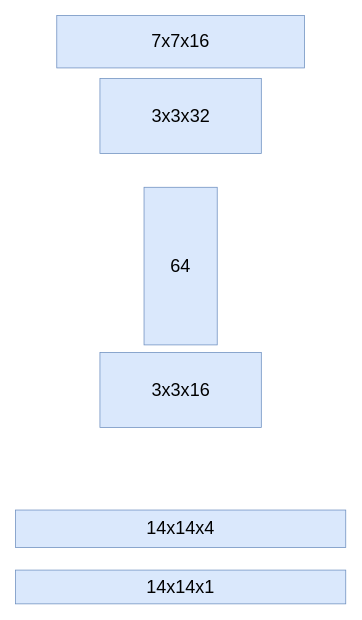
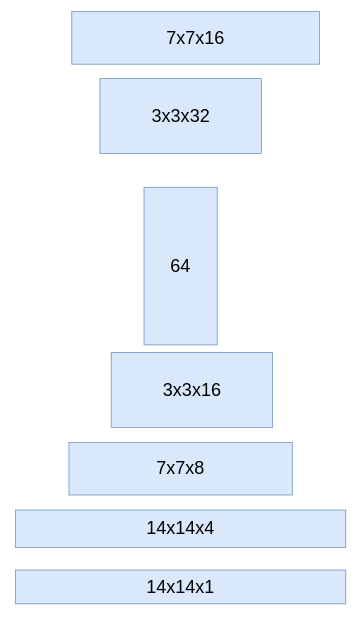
(180, 42) -> (195, 38)
(180, 390) -> (192, 390)
none -> (180, 468)
